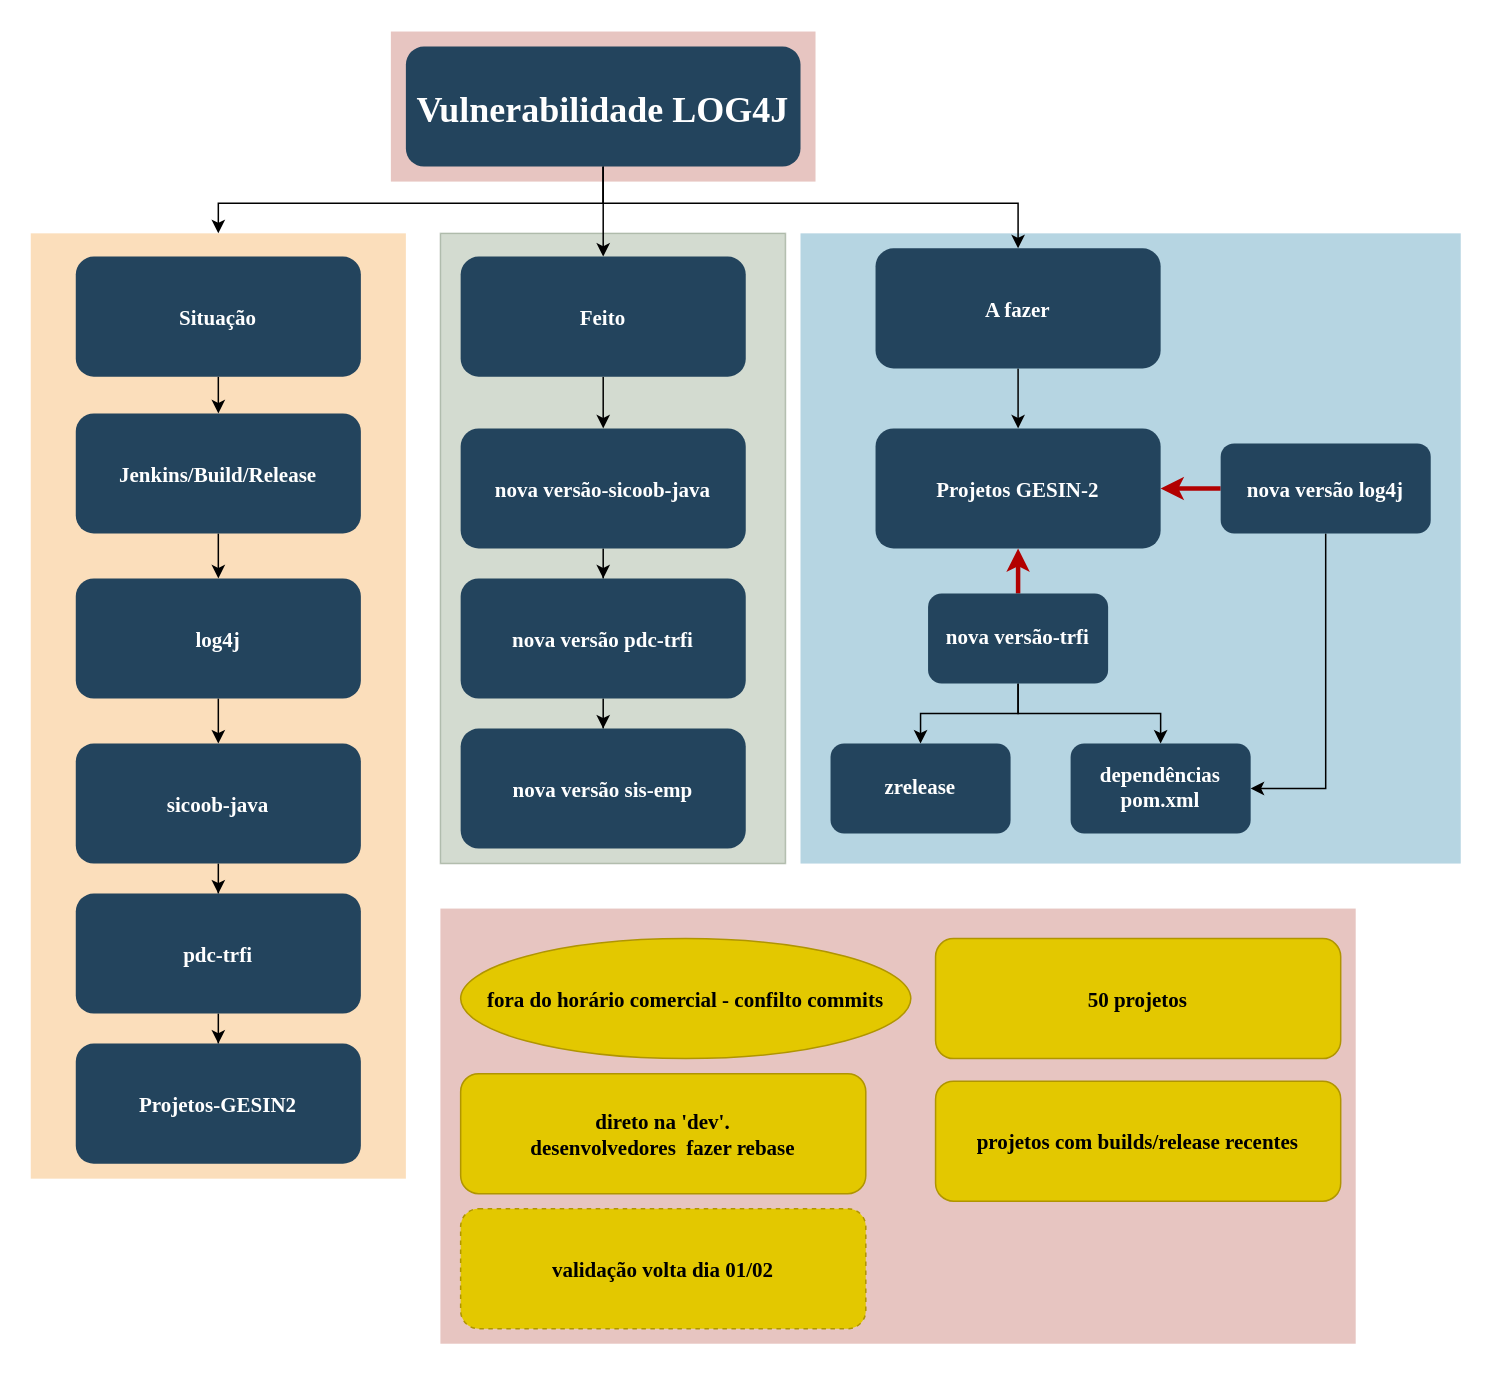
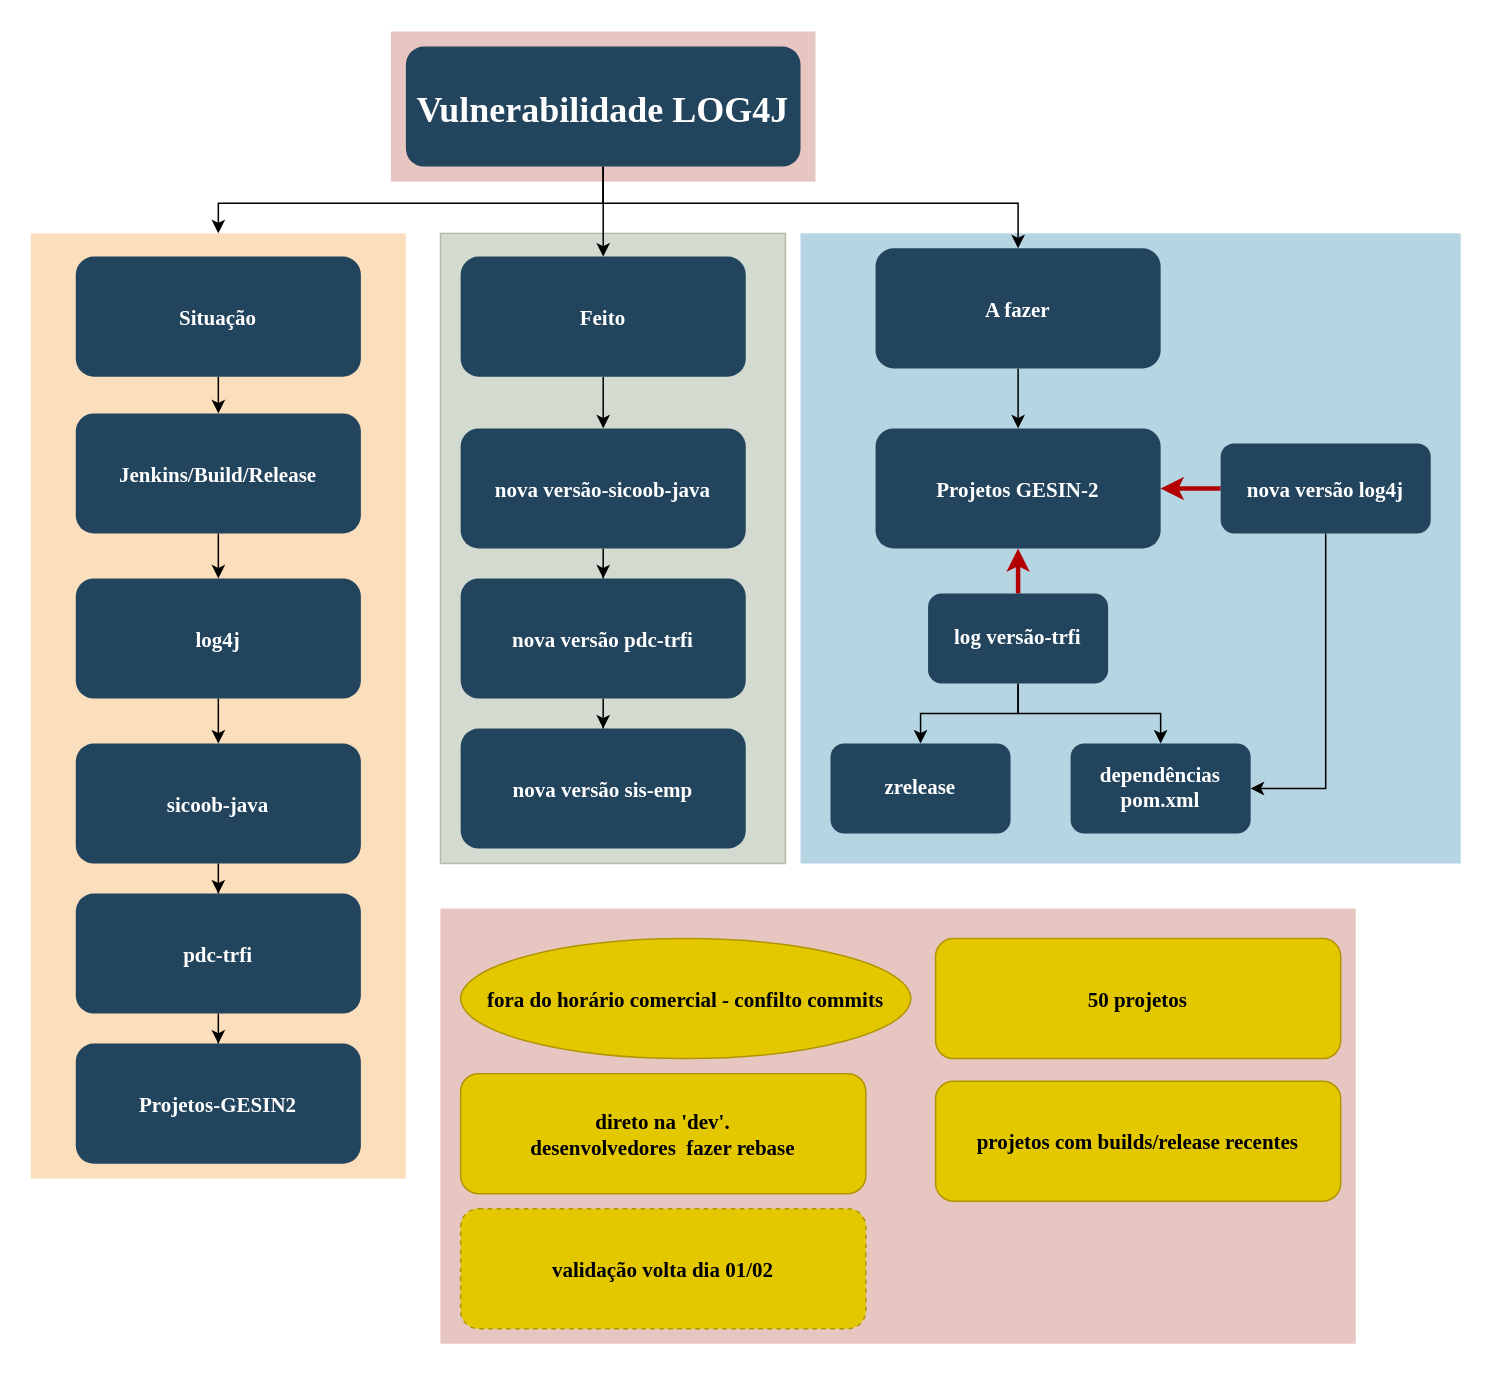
(1018, 638) -> (1018, 638)
